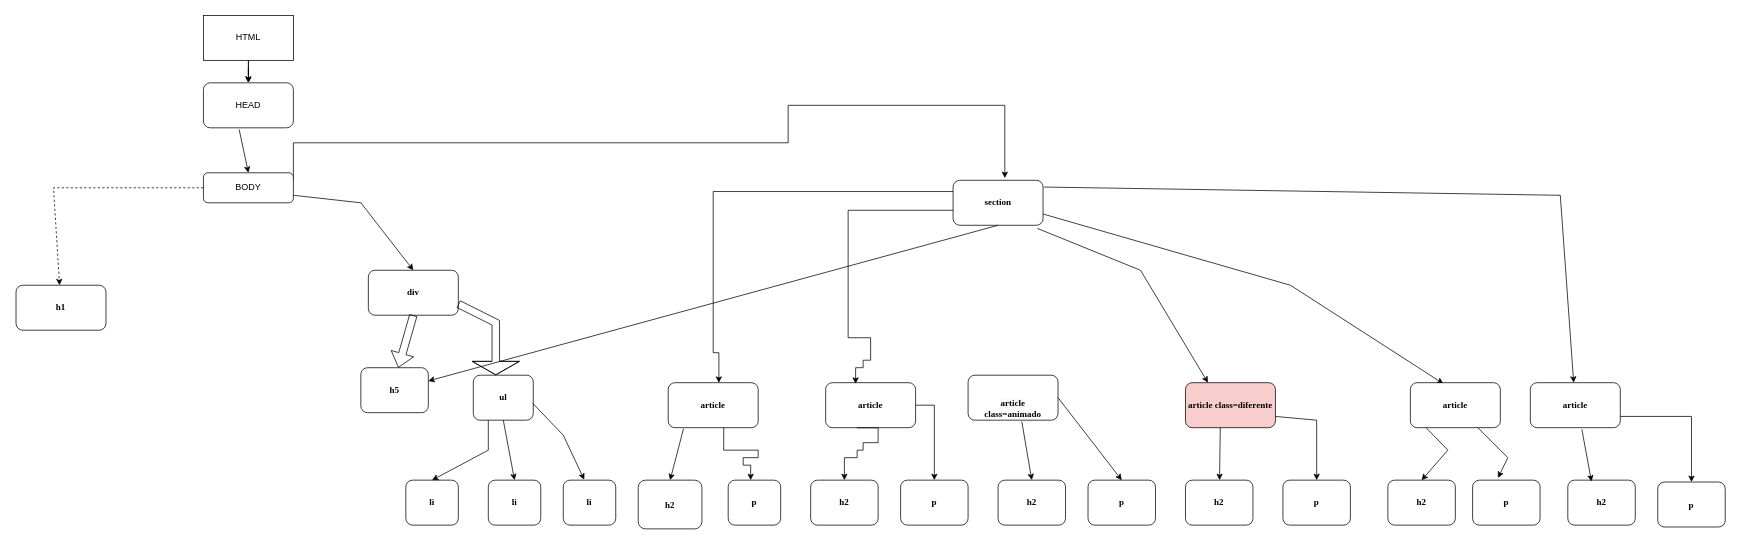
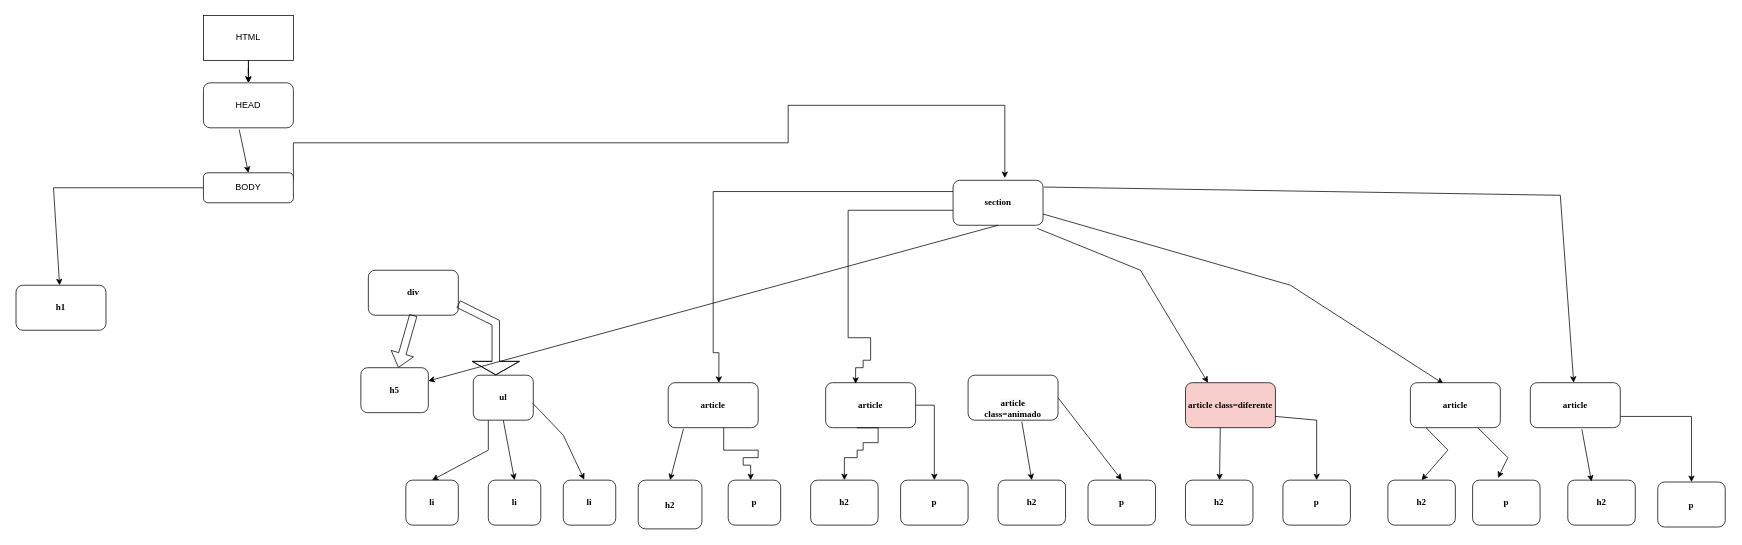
(82, 188) -> (82, 188)
(364, 208) -> none
